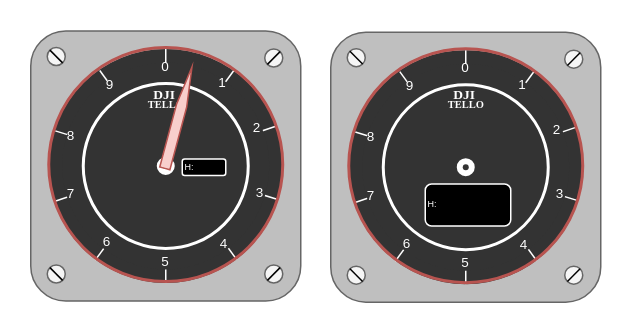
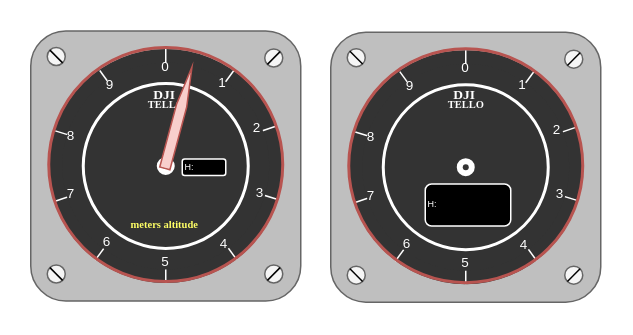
none -> (165, 225)
